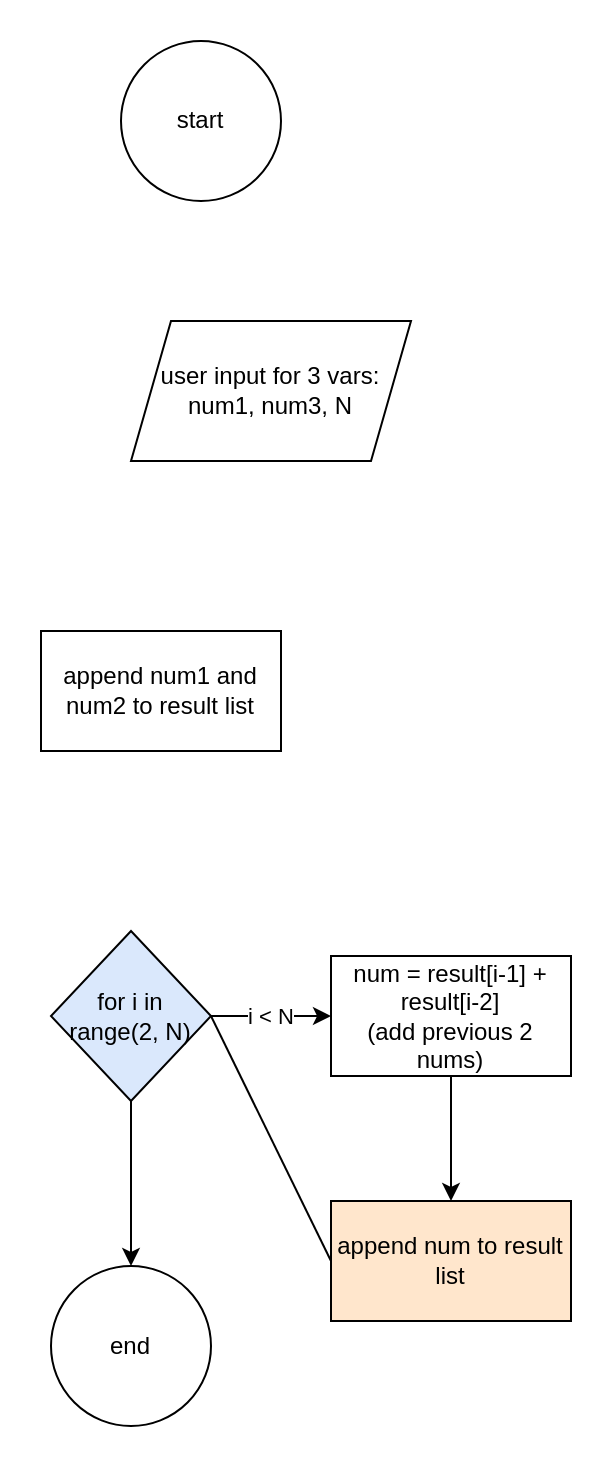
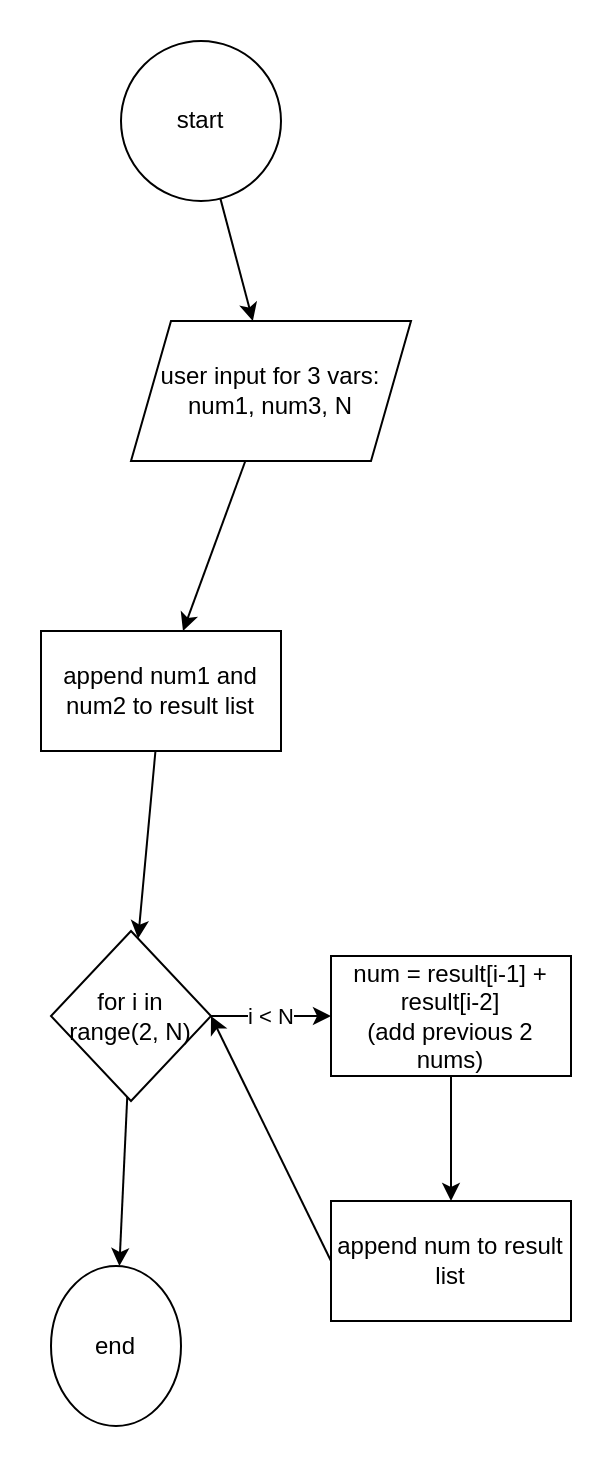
none -> (235, 253)
none -> (216, 540)
none -> (147, 838)
(131, 1016) -> (131, 1016)
(215, 1025) -> (217, 1029)
(451, 1261) -> (451, 1261)
(131, 1346) -> (116, 1346)
